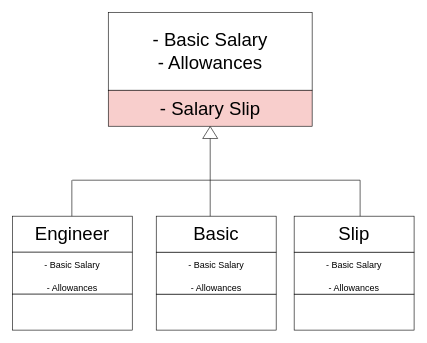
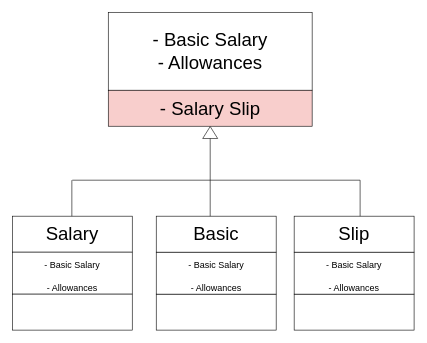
(72, 234) -> (72, 234)
